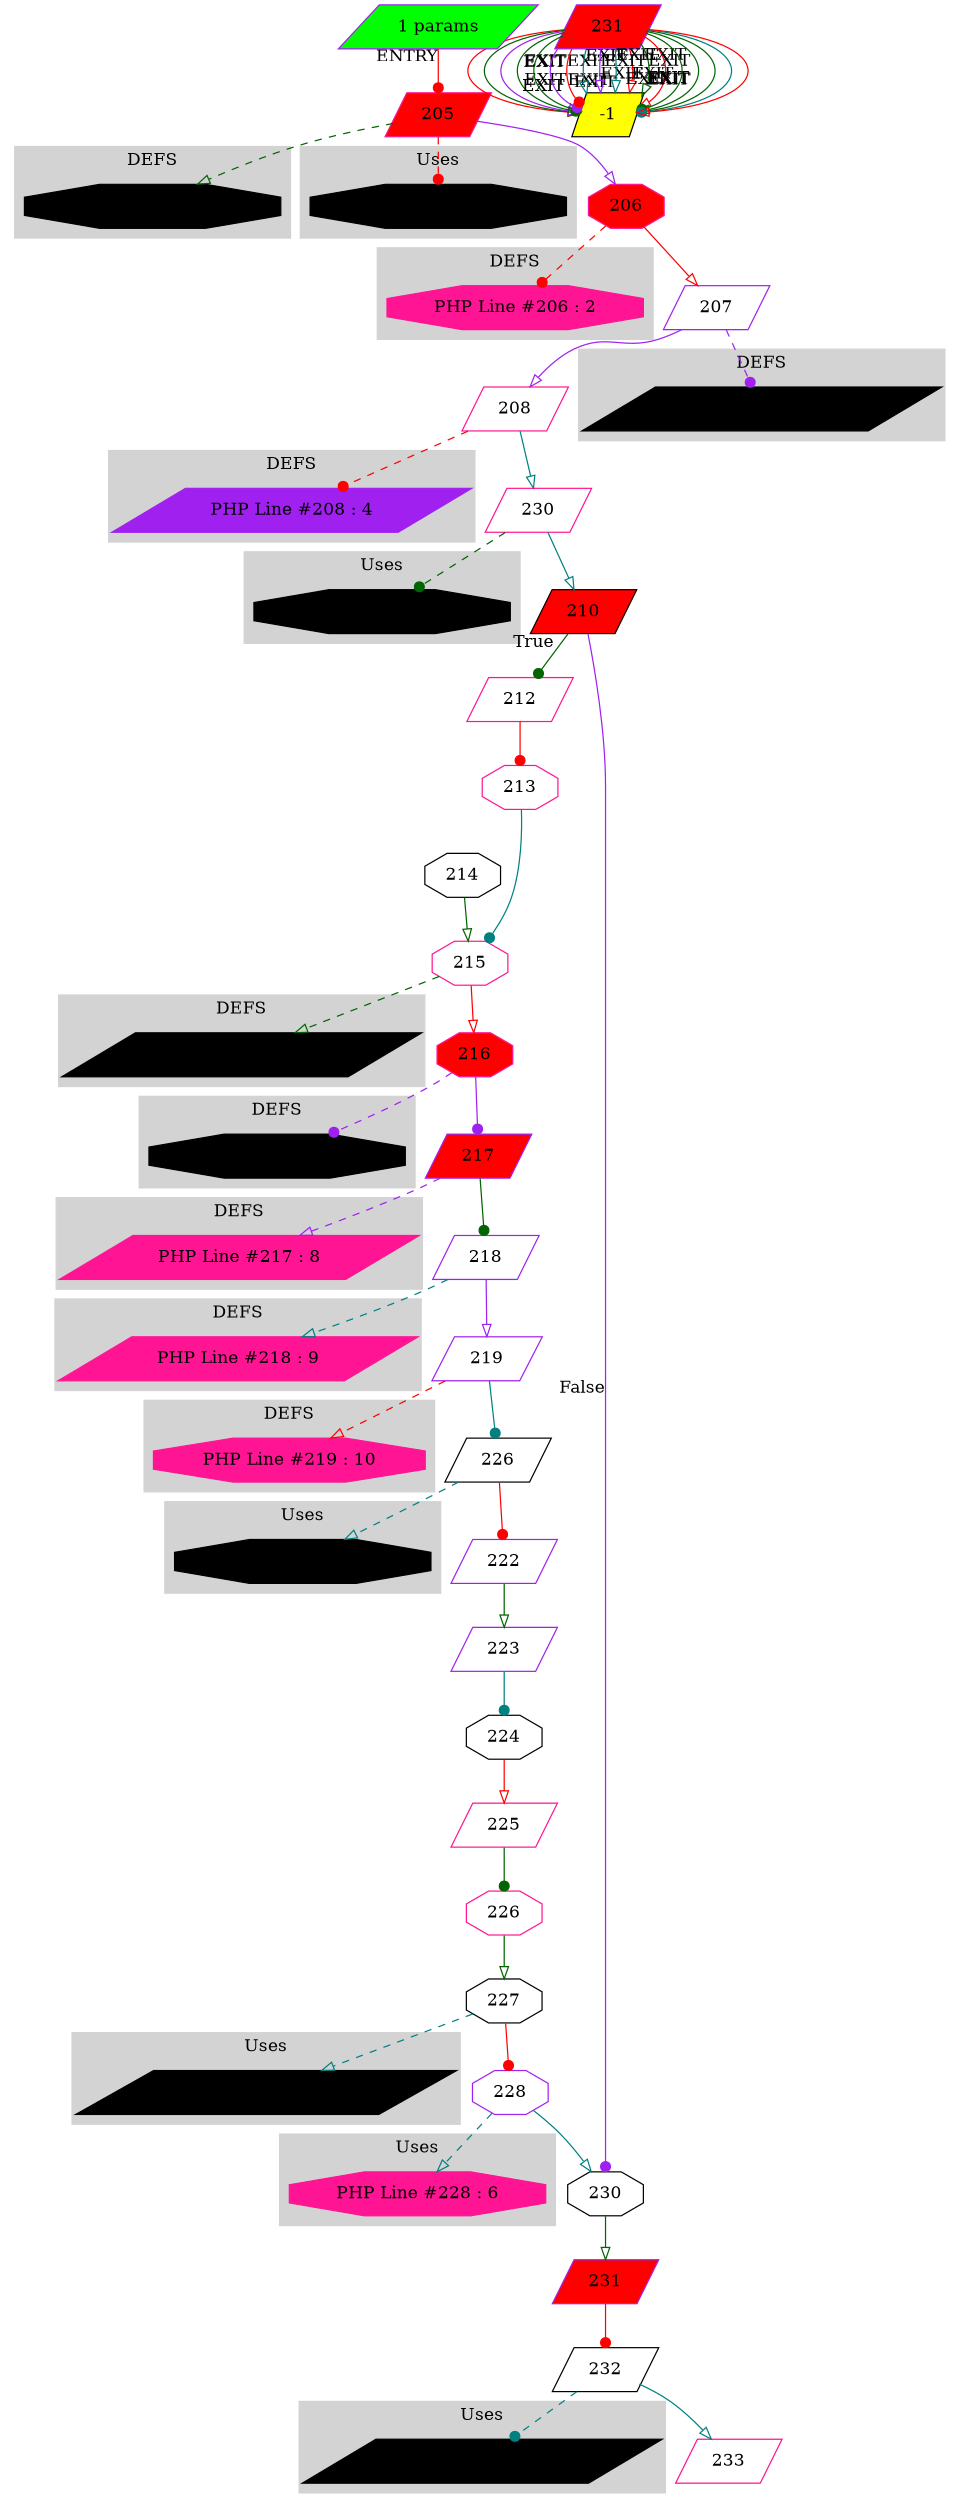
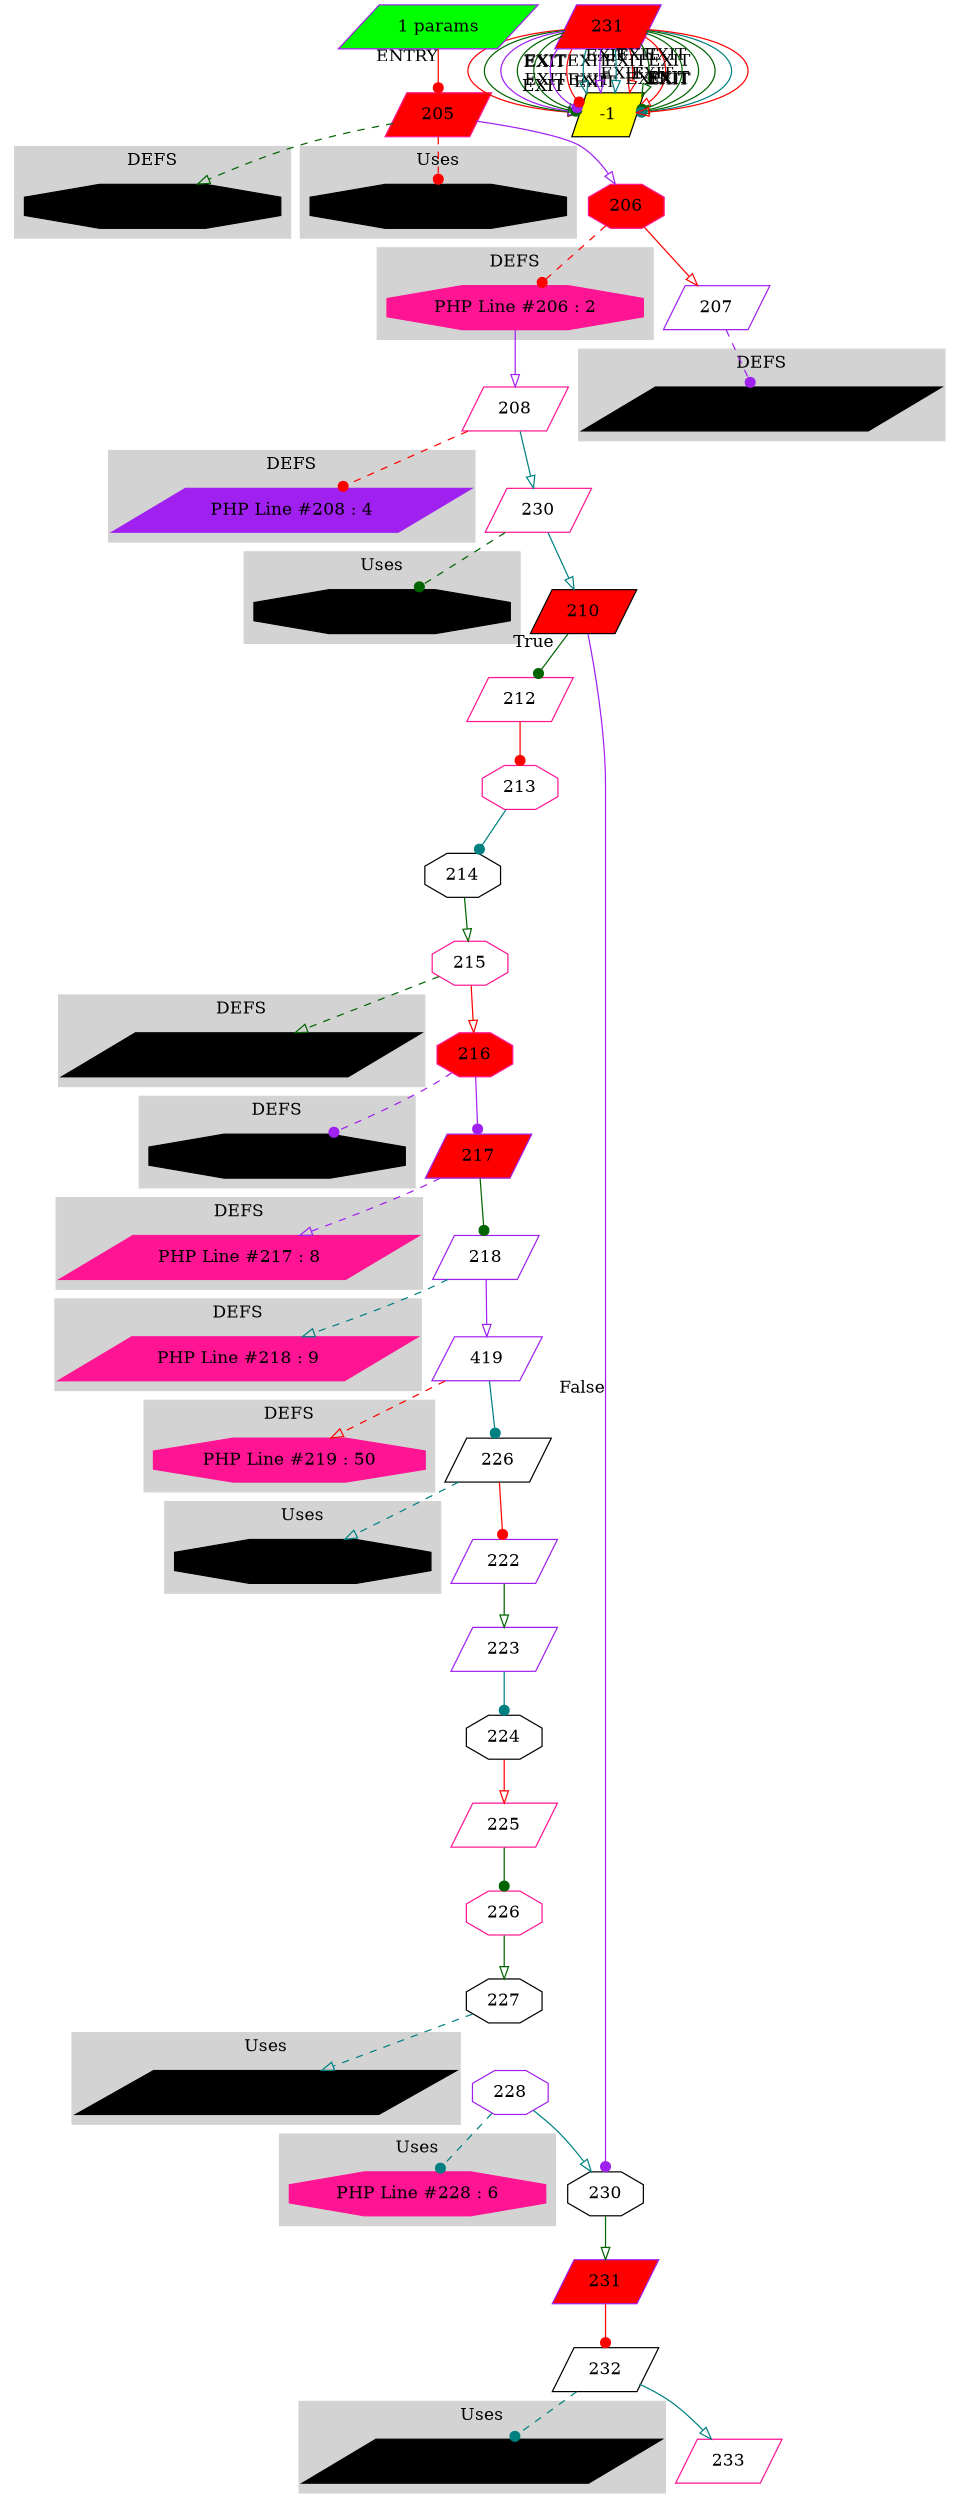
(568, 352) -> (515, 352)
(517, 874) -> (494, 827)
(487, 1359) -> (487, 1359)
(289, 1460) -> (289, 1460)
(507, 2042) -> none
(466, 2141) -> (466, 2141)
